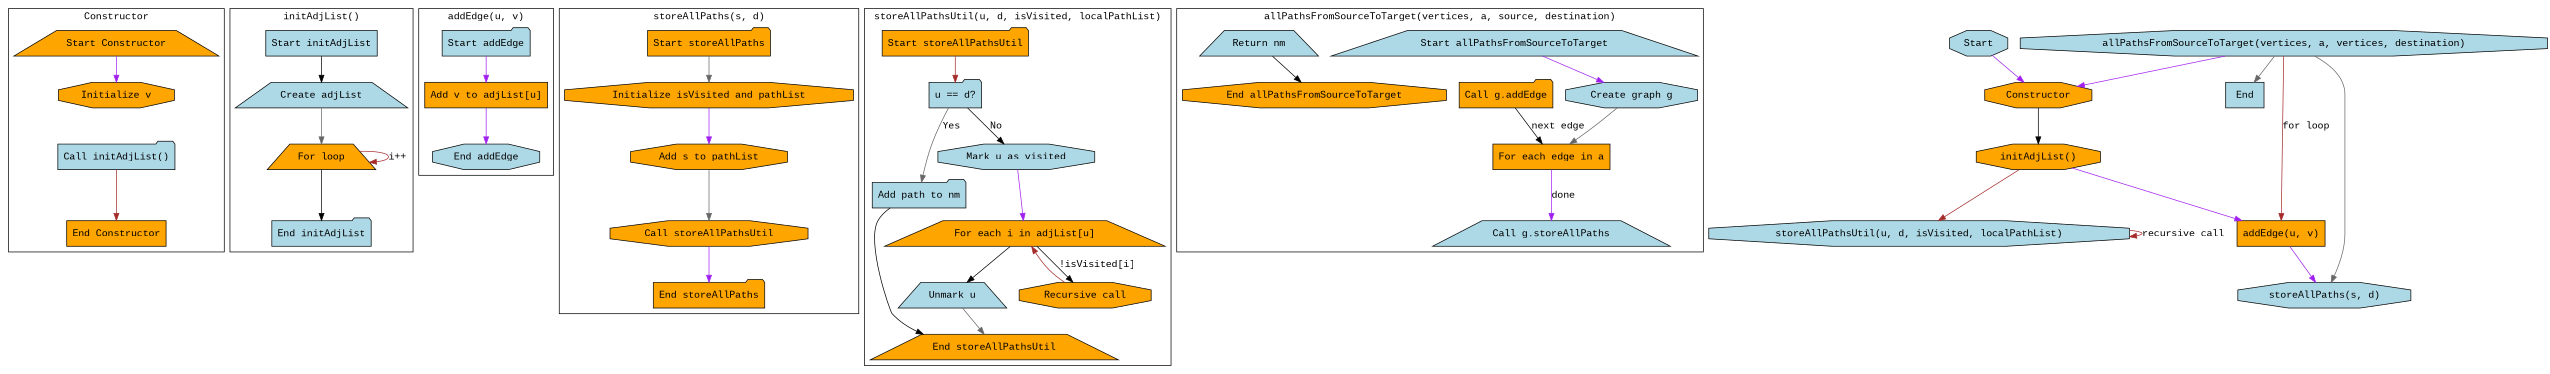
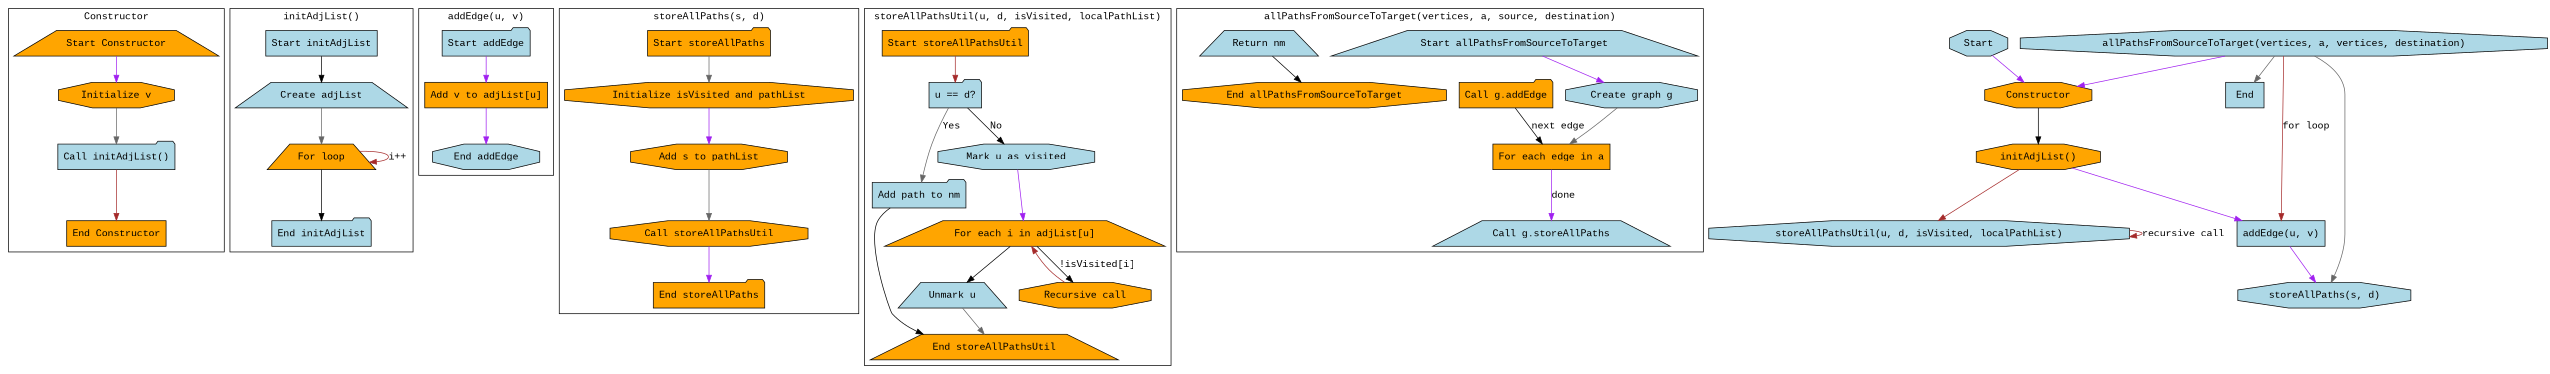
none -> (116, 122)
(2281, 233) -> (2281, 233)
